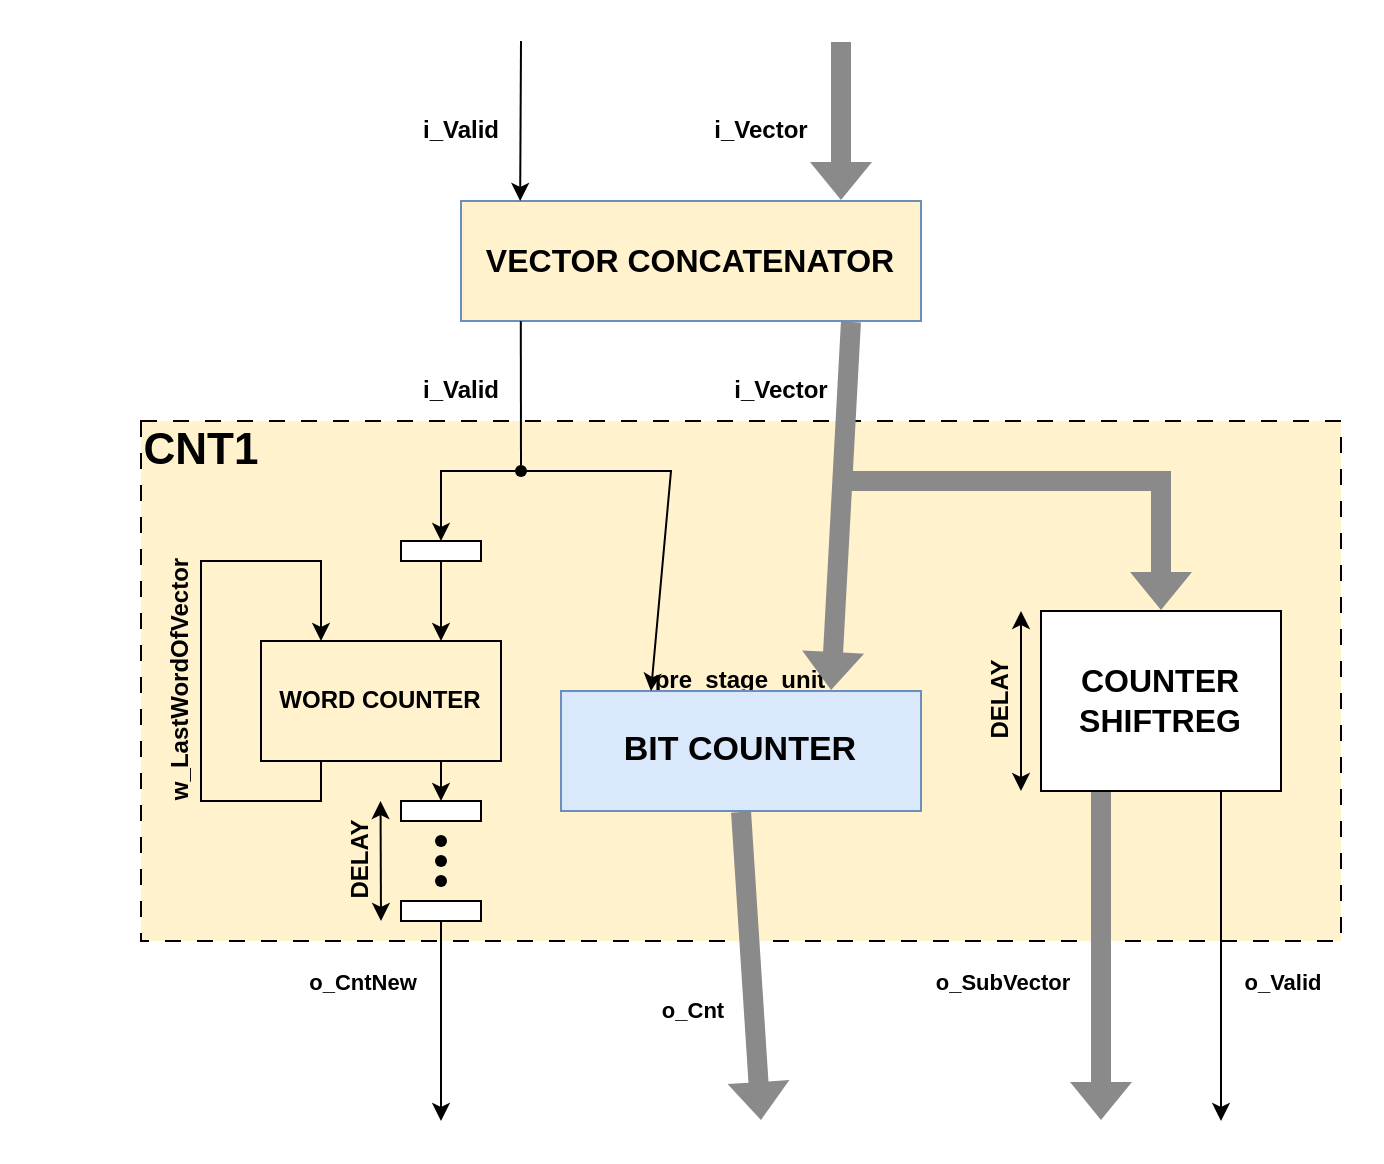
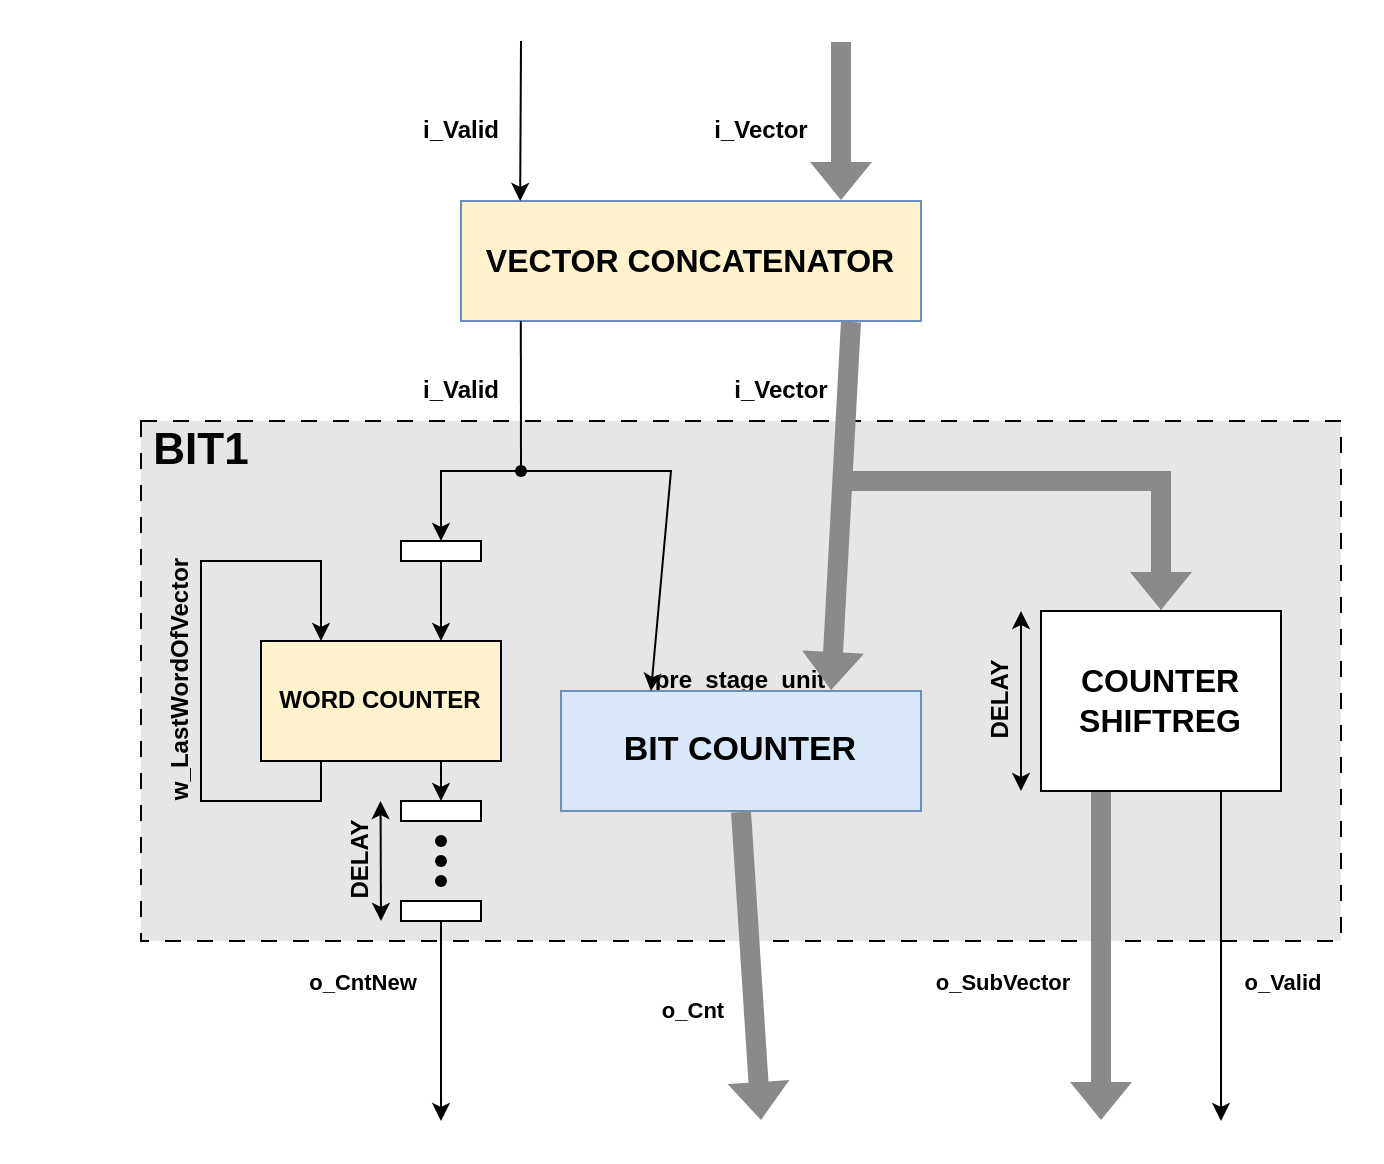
(202, 451) -> (202, 451)
(741, 681) -> (741, 681)
